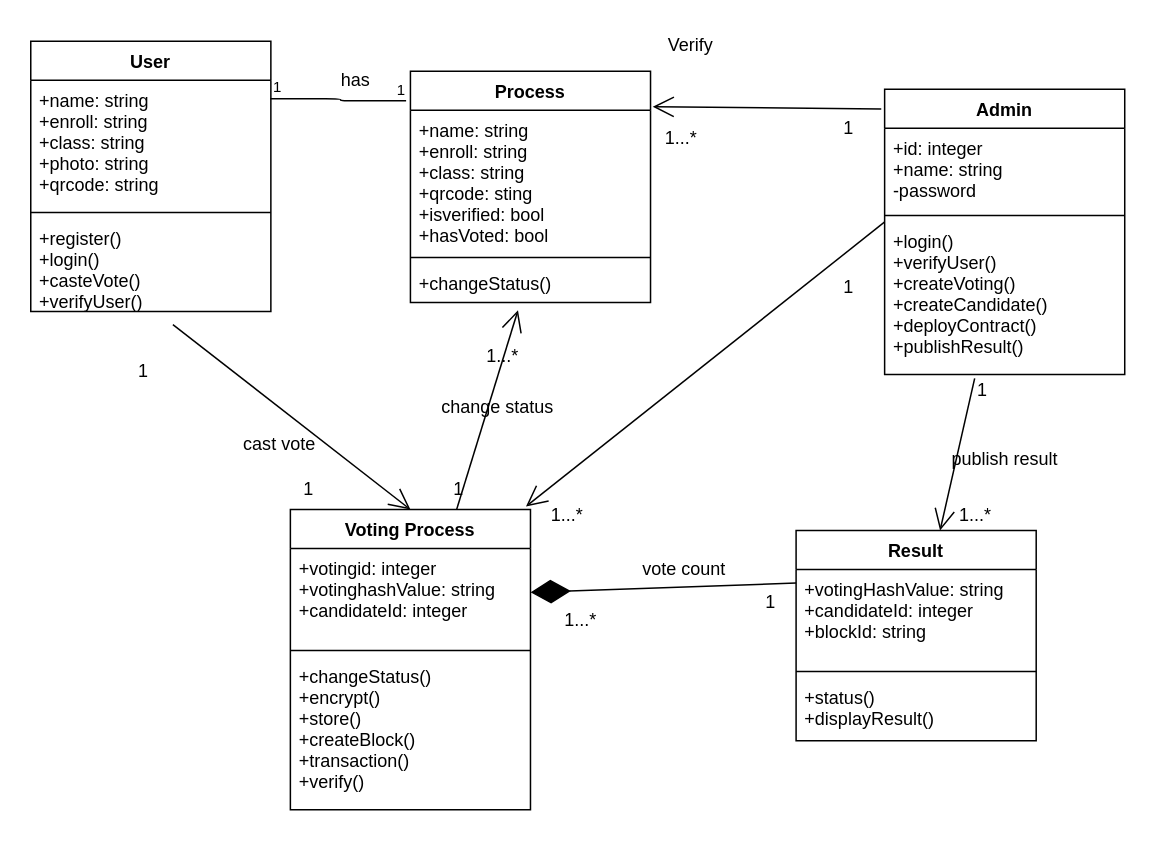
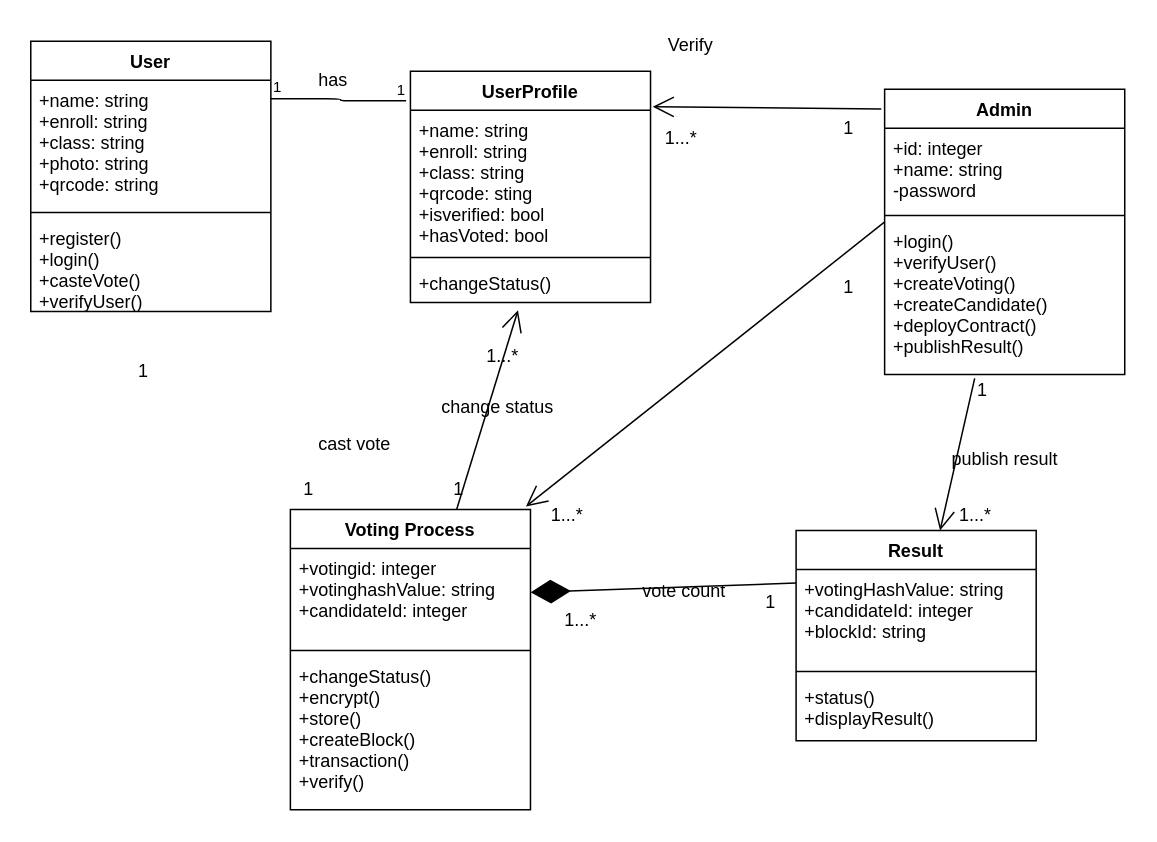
(368, 80) -> (346, 80)
(530, 92) -> (530, 92)
(290, 415) -> none
(286, 445) -> (361, 445)
(692, 569) -> (692, 592)
